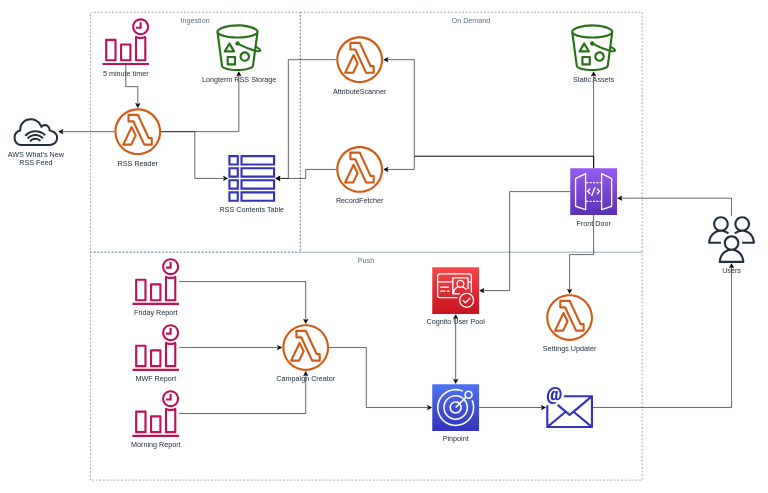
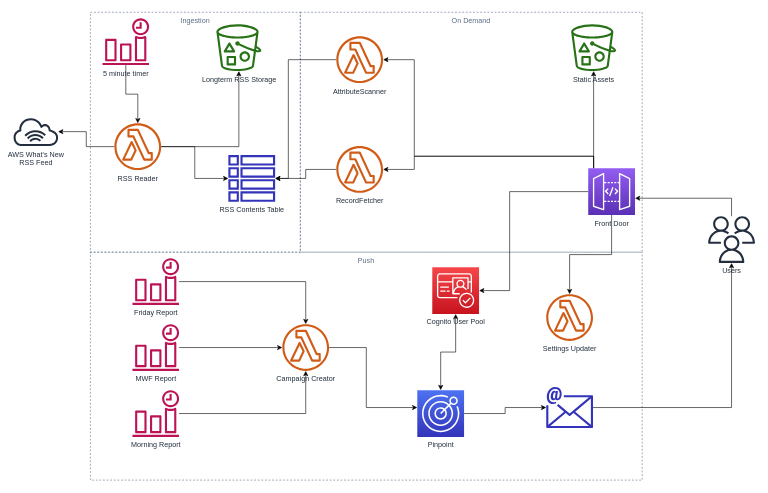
(138, 132) -> (138, 147)
(594, 192) -> (612, 192)
(456, 408) -> (441, 414)
